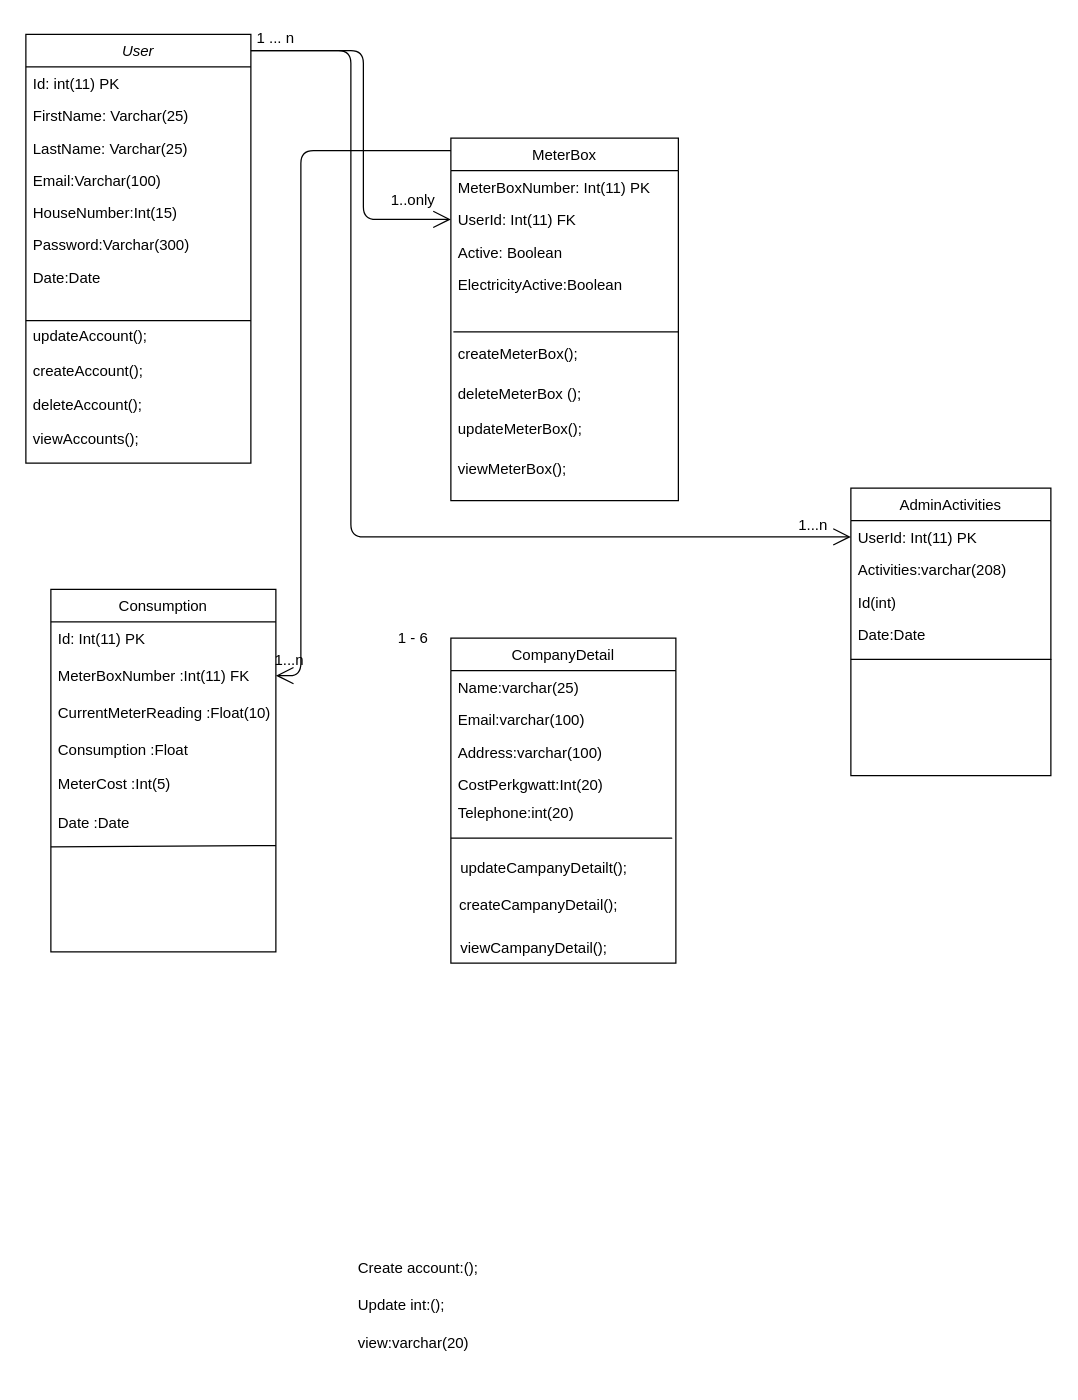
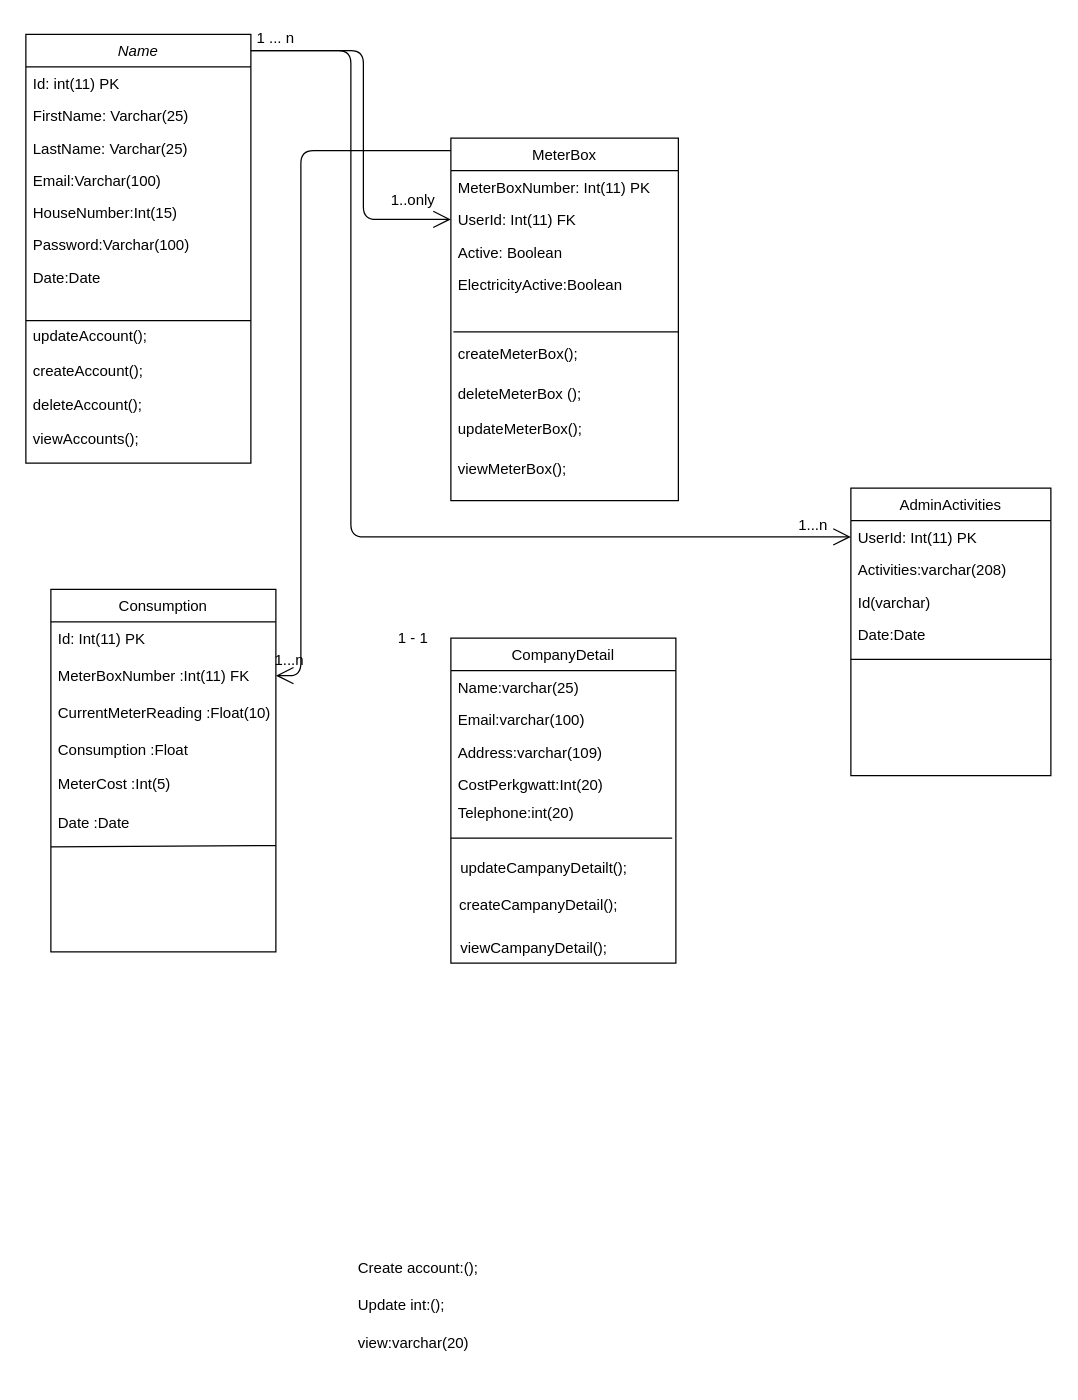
(138, 51) -> (138, 51)
(119, 245) -> (119, 245)
(885, 603) -> (904, 603)
(413, 638) -> (413, 638)
(540, 753) -> (540, 753)
